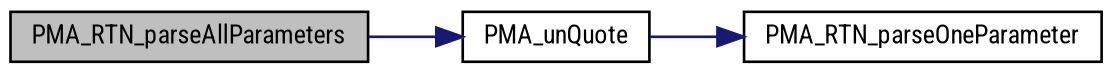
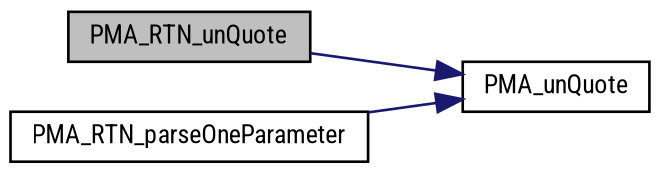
(189, 37) -> (189, 37)
(684, 37) -> (402, 108)
